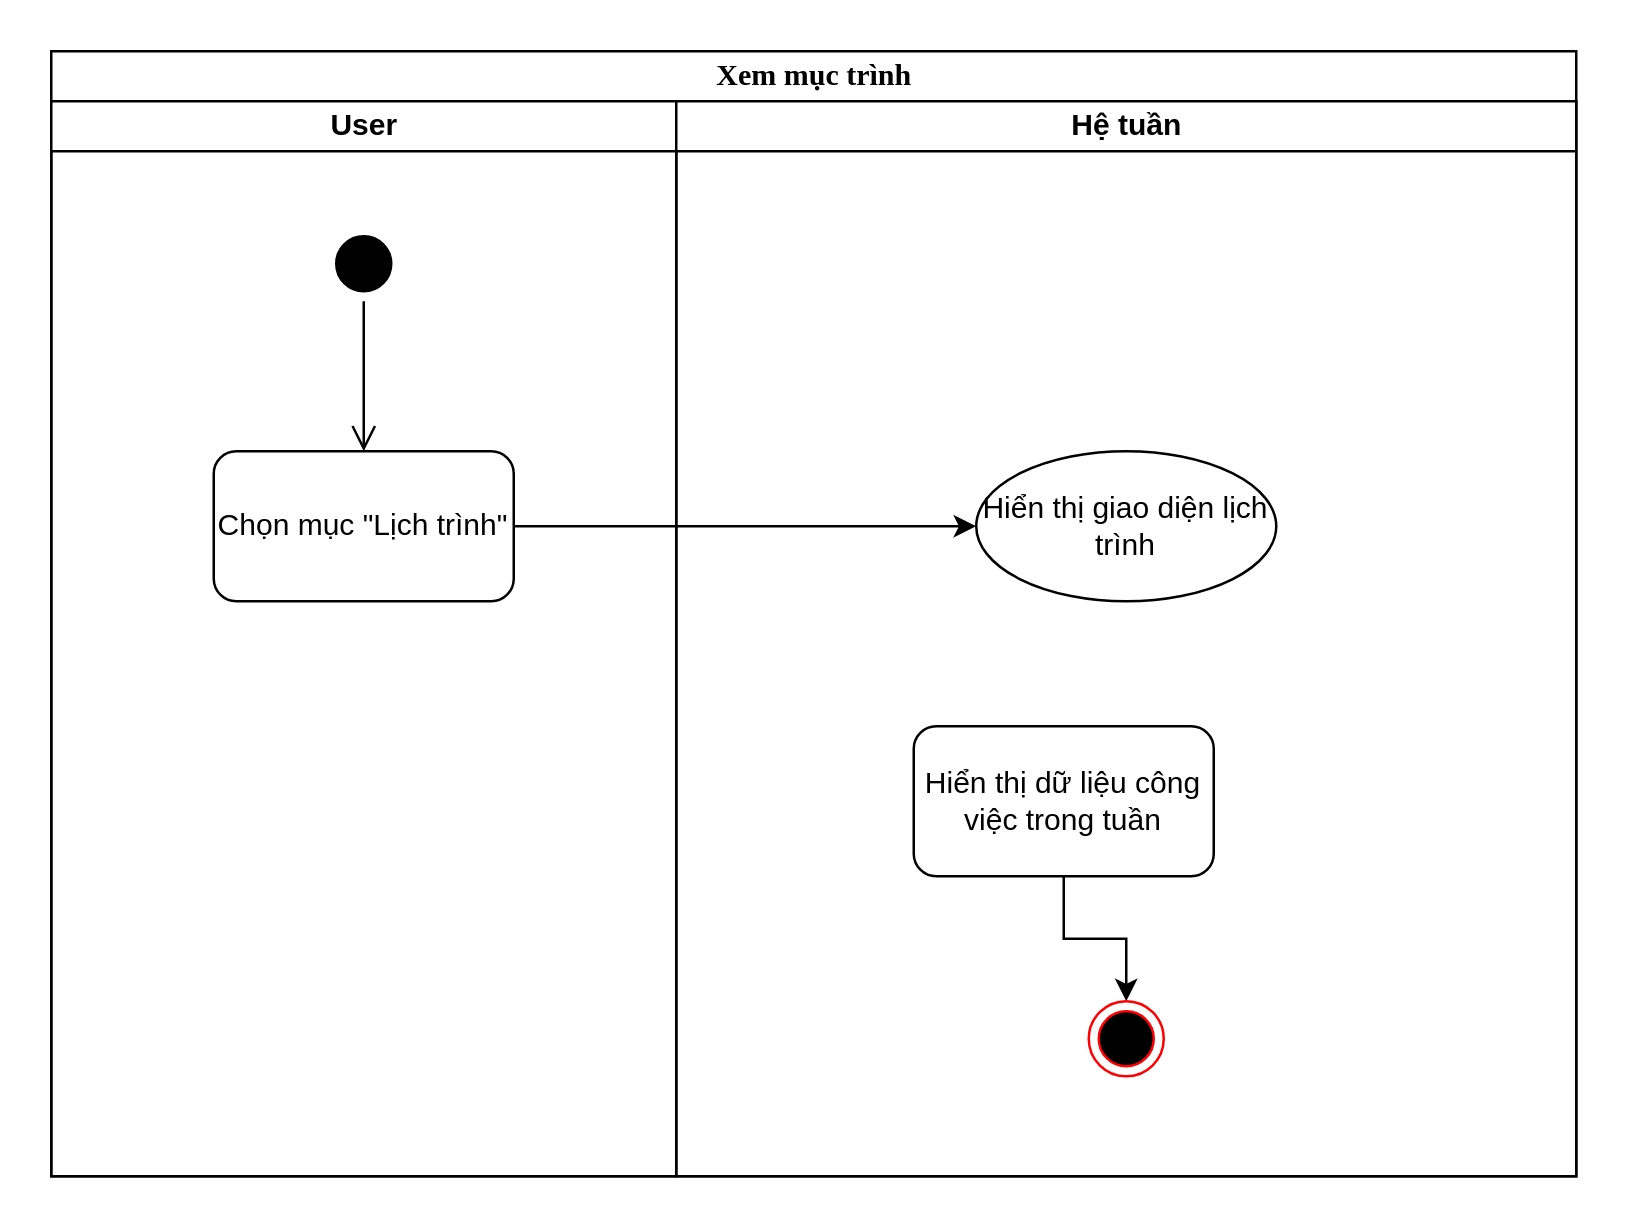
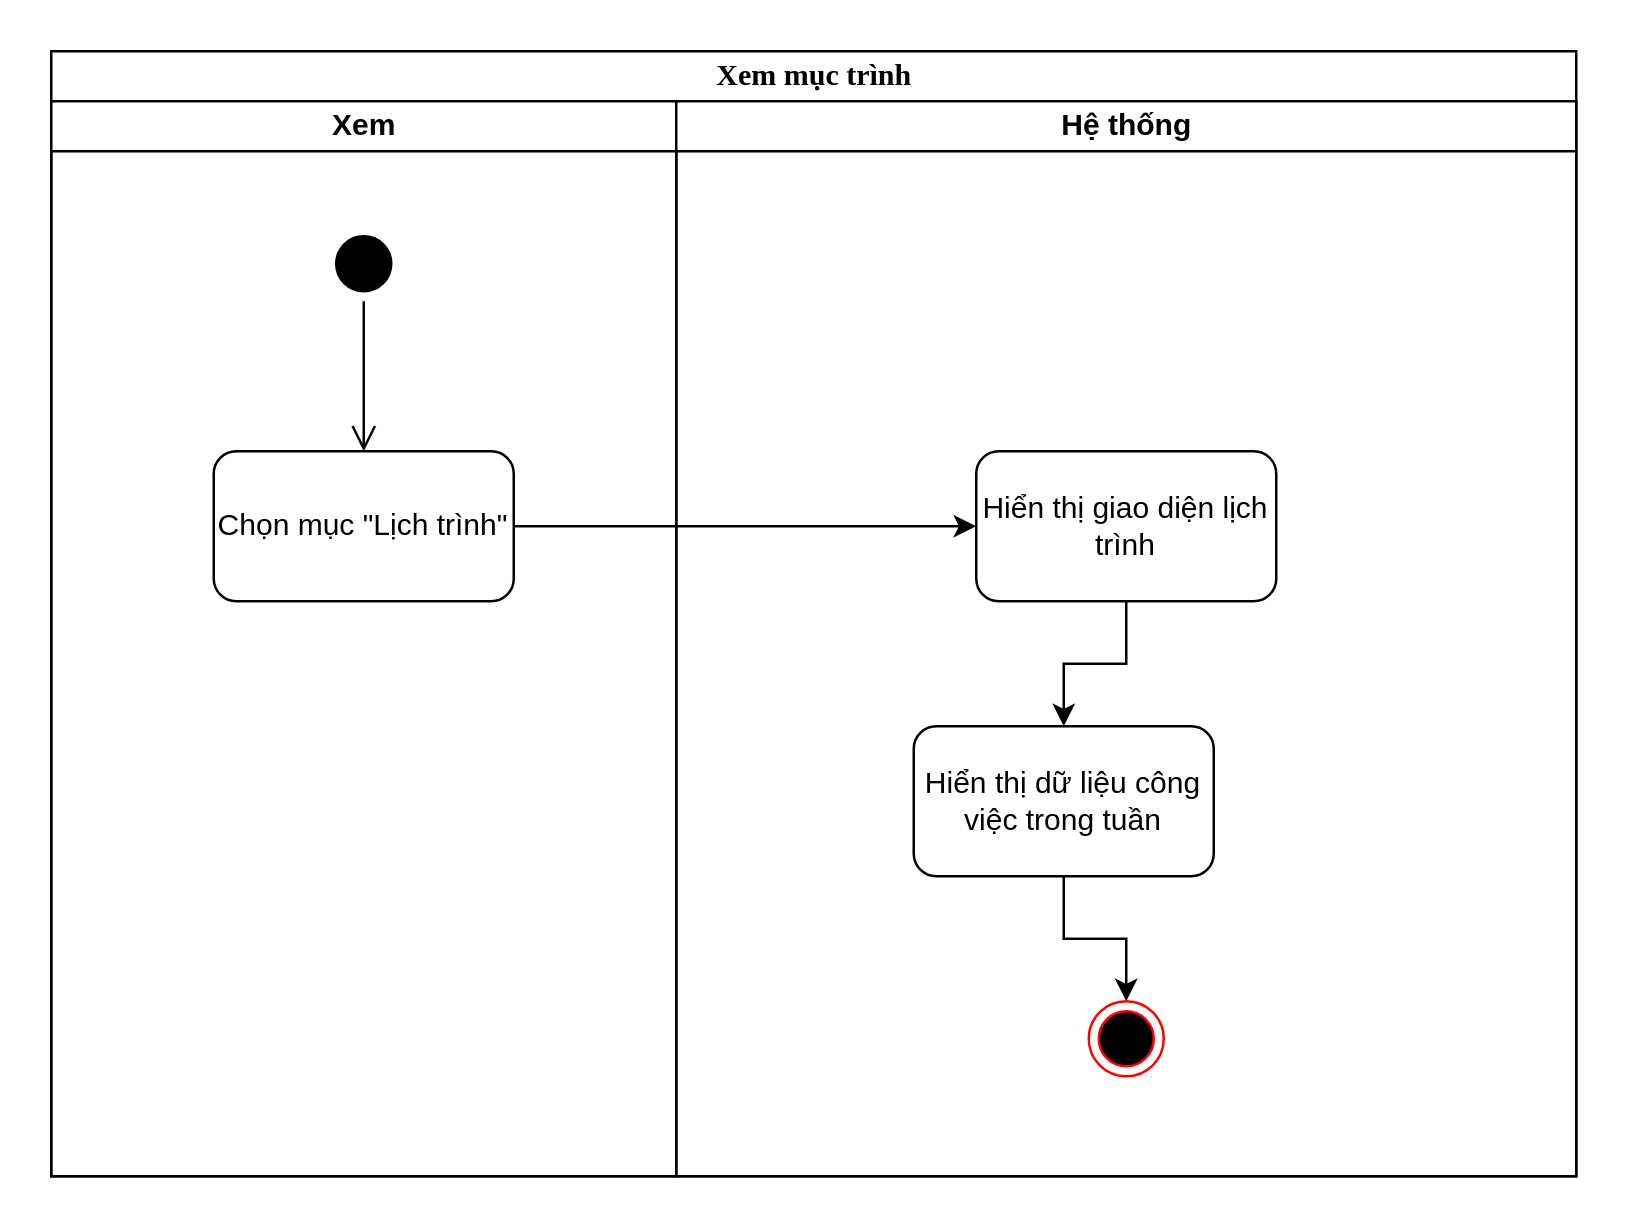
(365, 126) -> (365, 126)
(1128, 126) -> (1128, 126)
(1126, 526) -> (1126, 526)
none -> (1103, 664)
